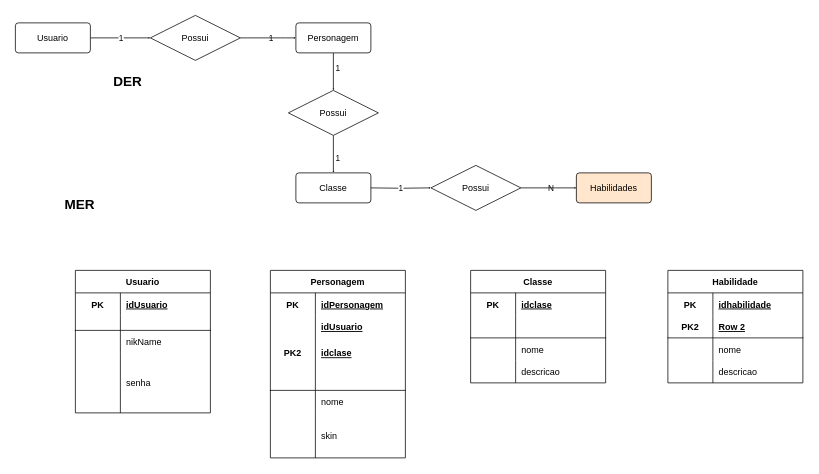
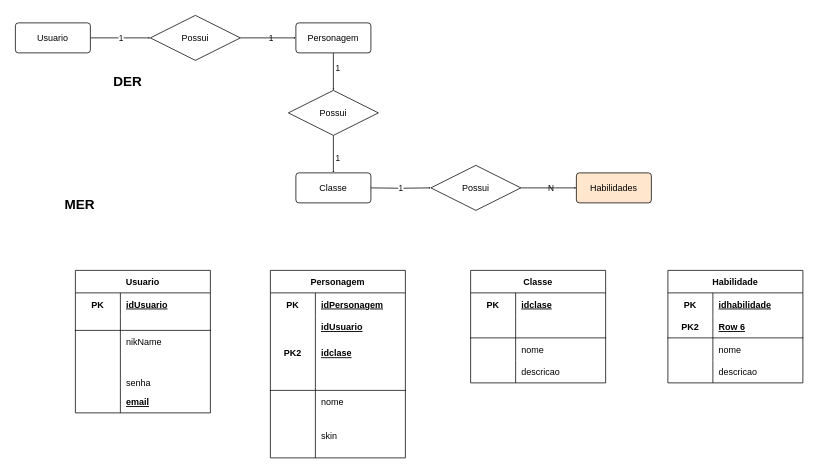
(730, 327) -> (730, 327)
none -> (165, 402)
